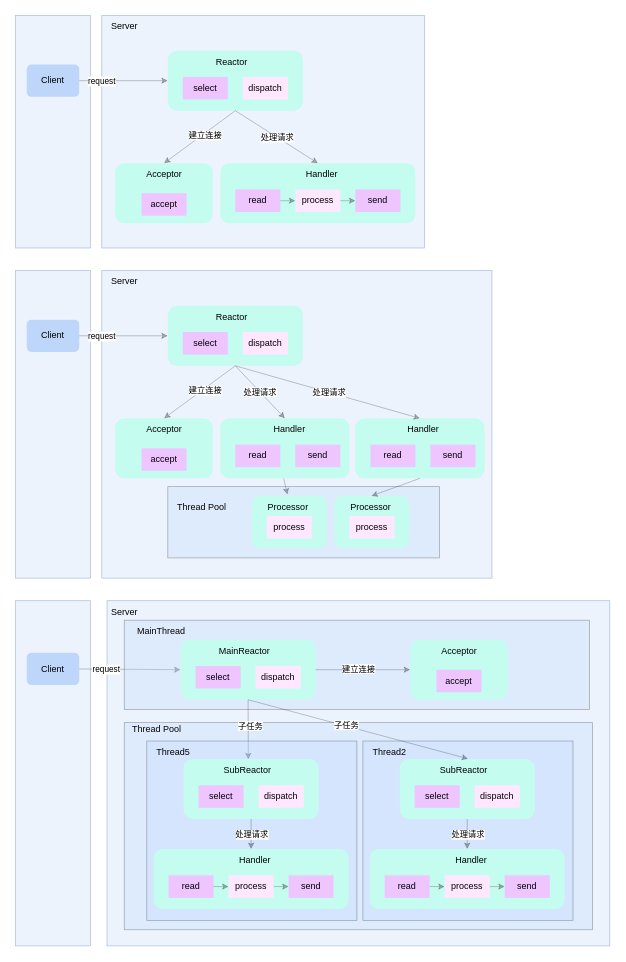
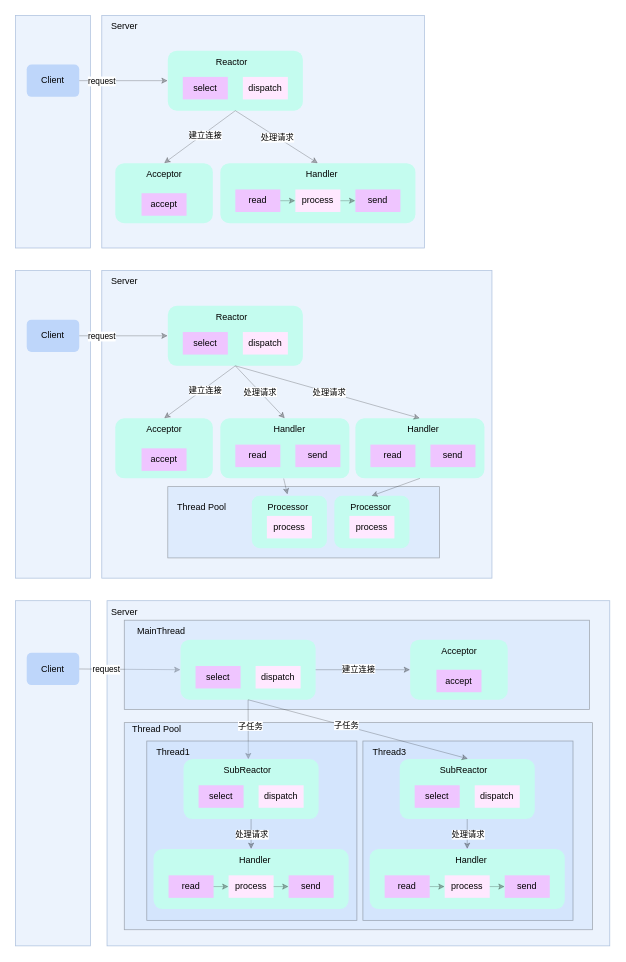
(244, 651) -> none
(173, 752) -> (173, 752)
(389, 752) -> (389, 752)
